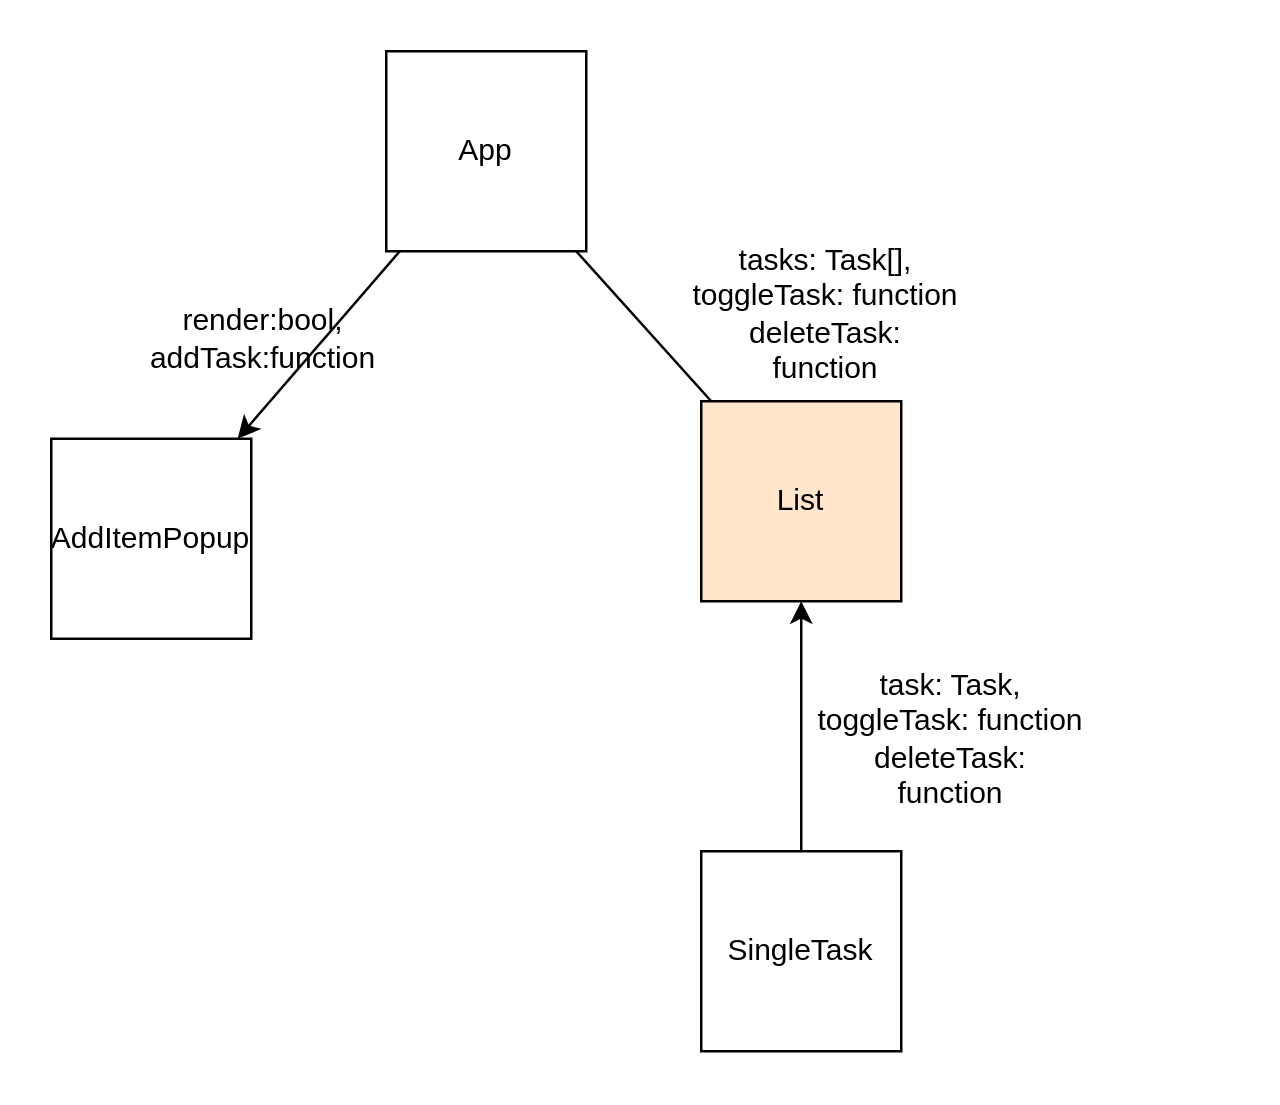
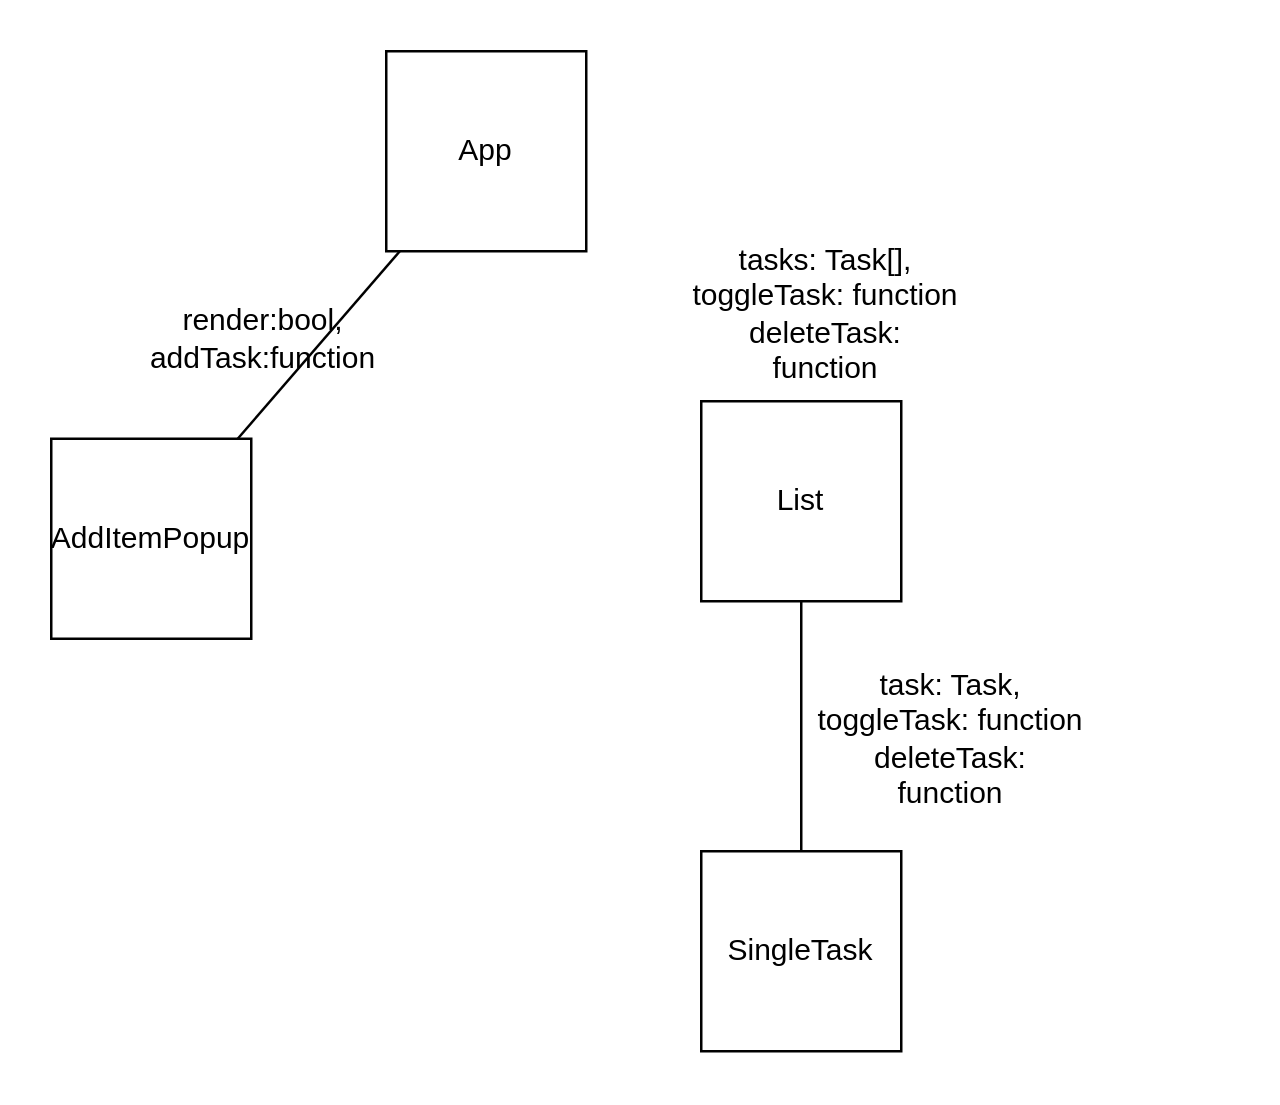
(644, 327) -> none
(249, 425) -> (245, 430)
(801, 501) -> (801, 501)
(801, 619) -> (801, 612)
